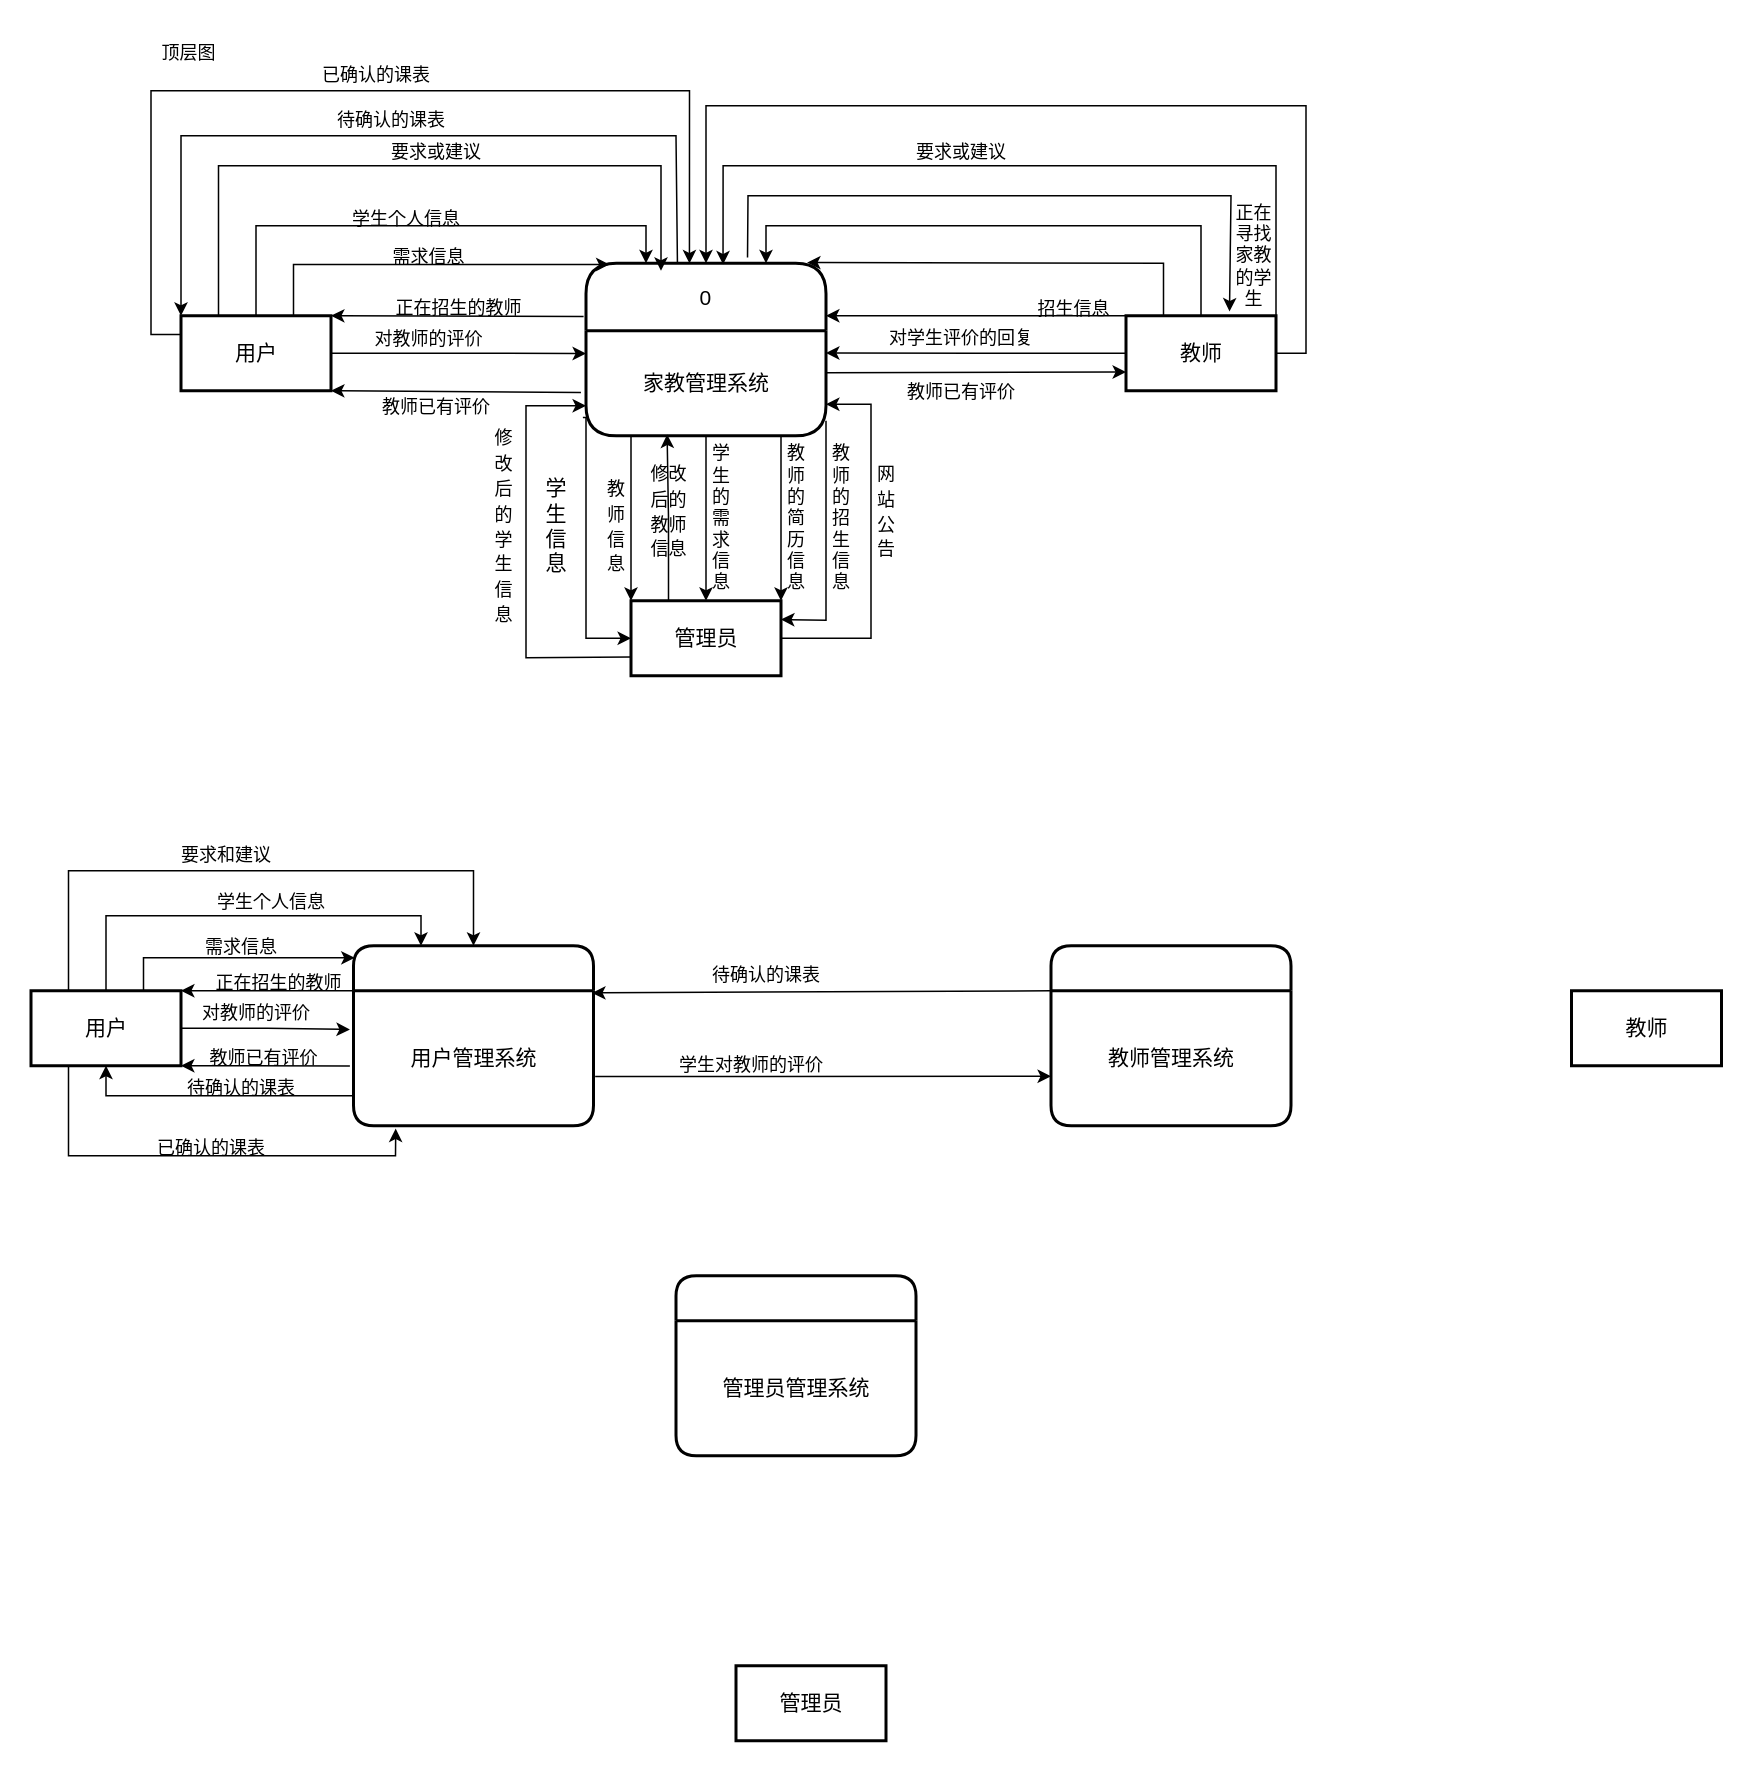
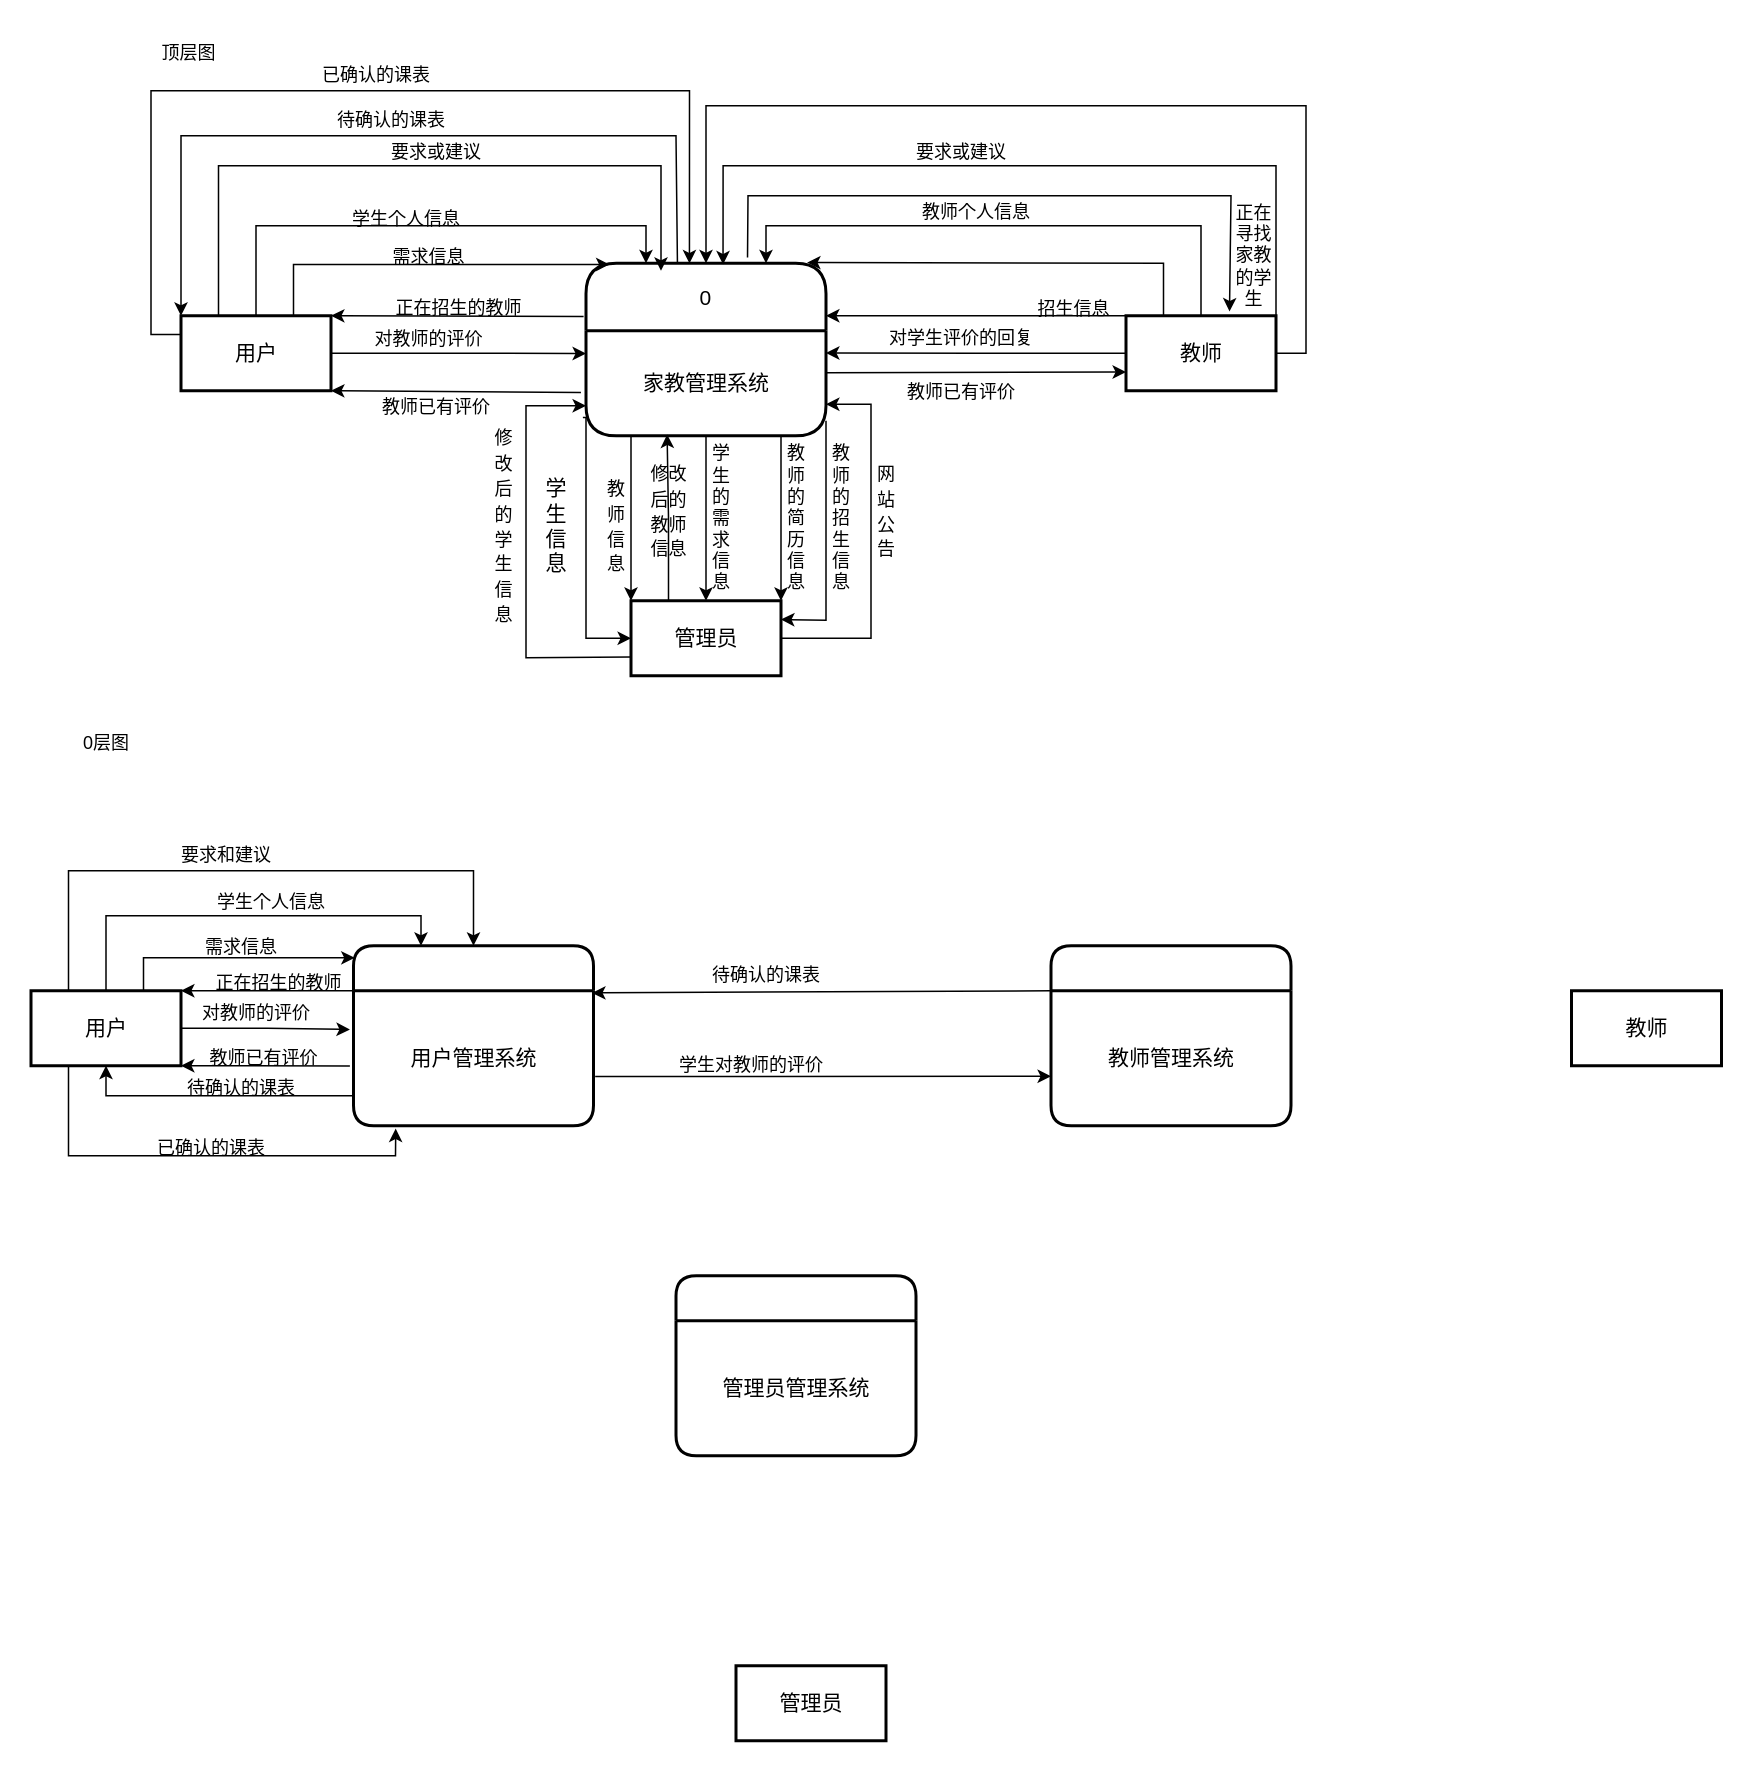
none -> (976, 211)
none -> (106, 743)
